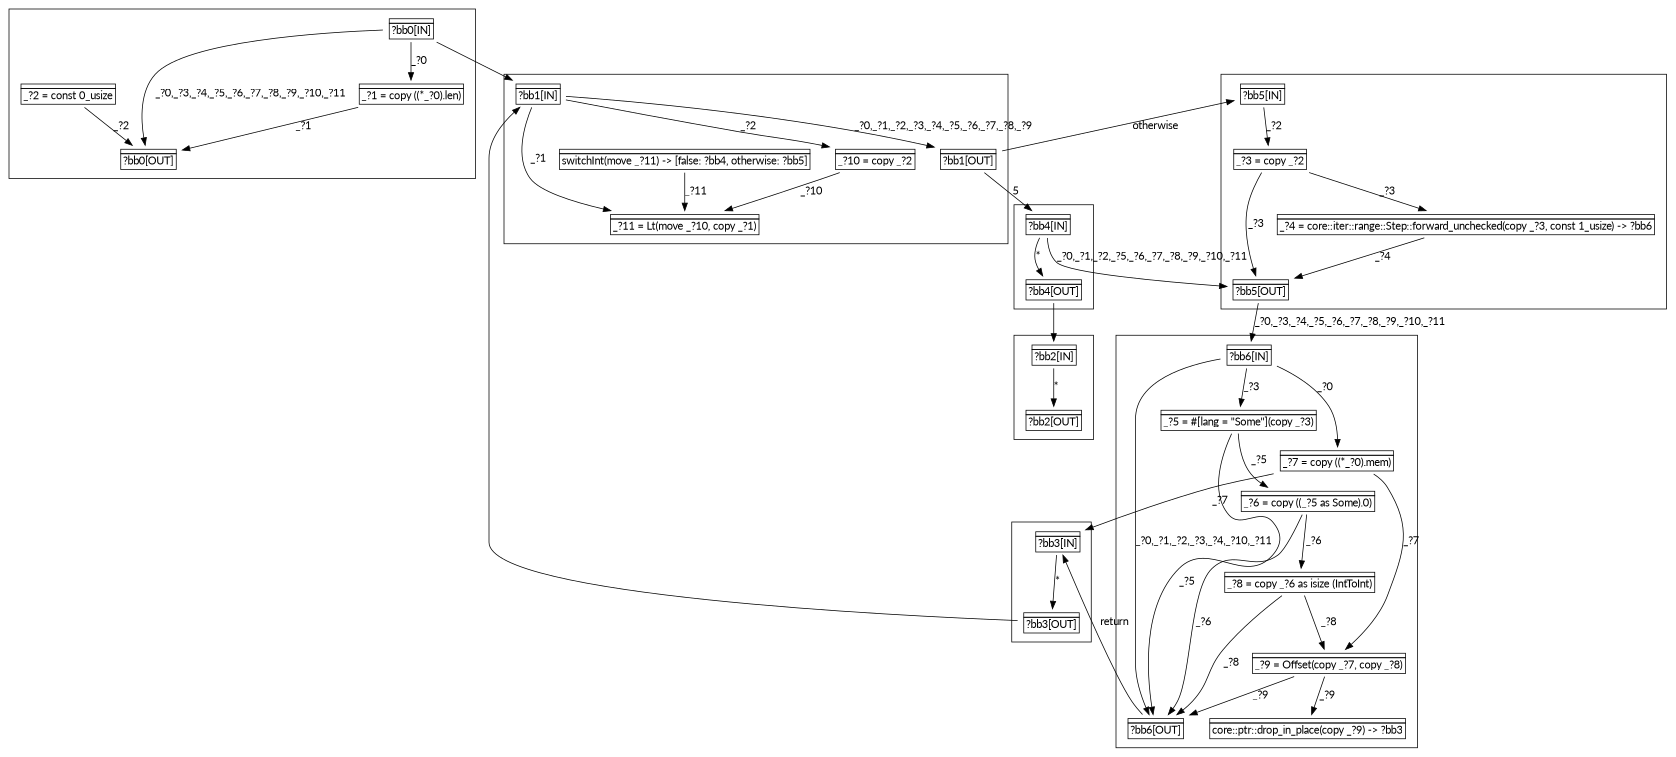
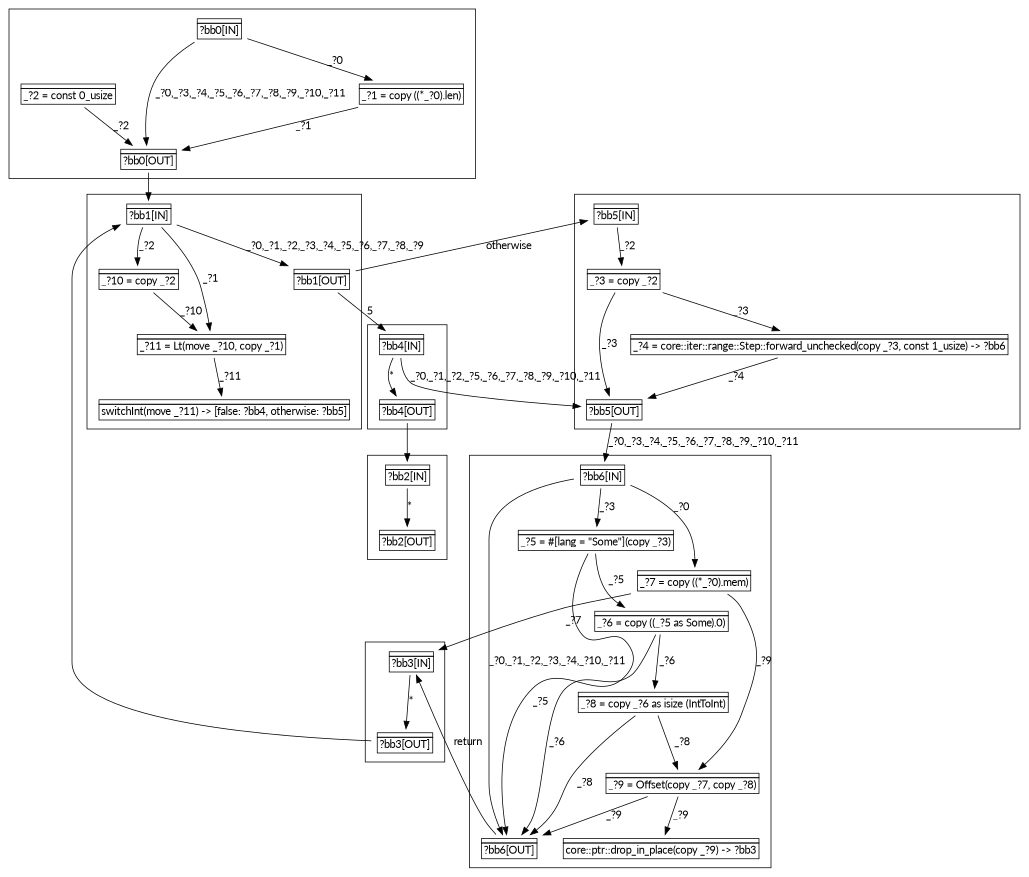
(469, 59) -> (148, 183)
(685, 188) -> (217, 373)
(1412, 542) -> (764, 662)
